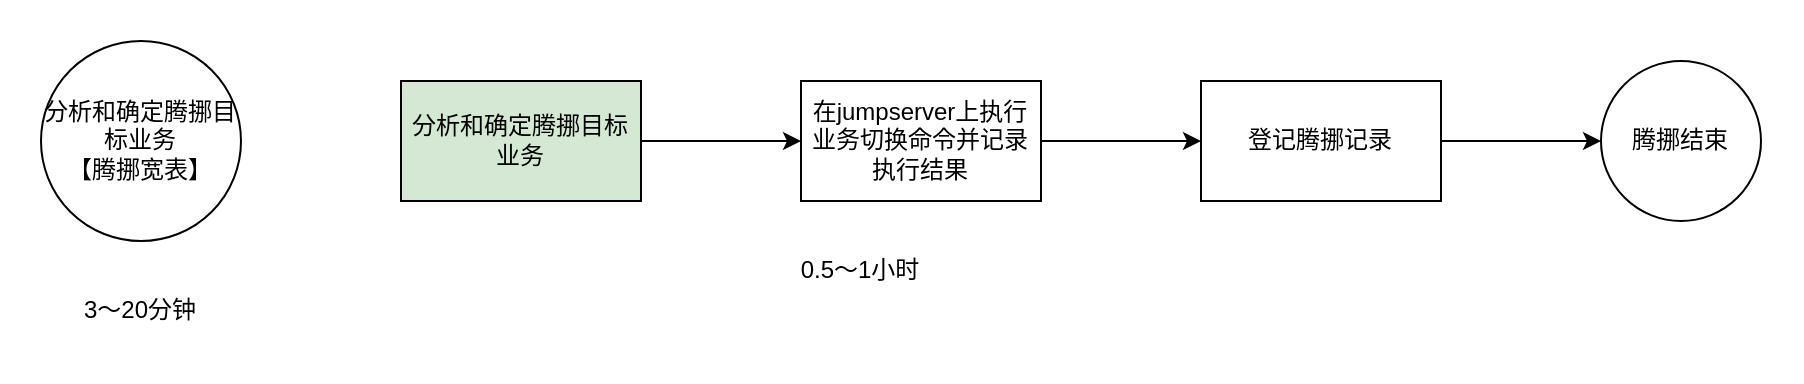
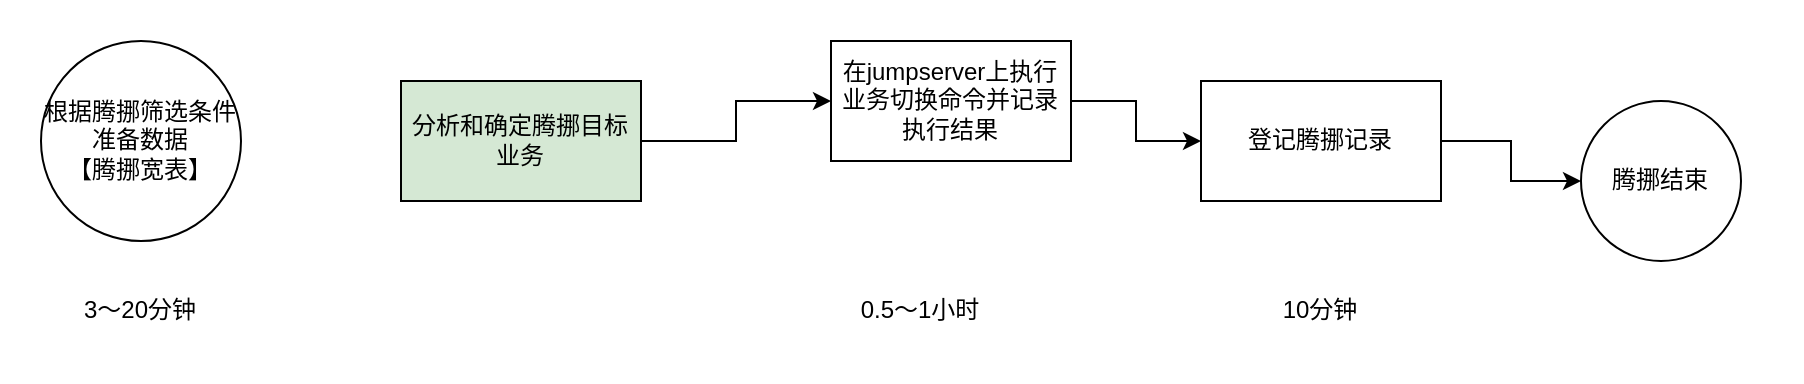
(141, 141) -> (141, 141)
(921, 141) -> (951, 101)
(1681, 141) -> (1661, 181)
(861, 271) -> (921, 311)
none -> (1321, 311)
